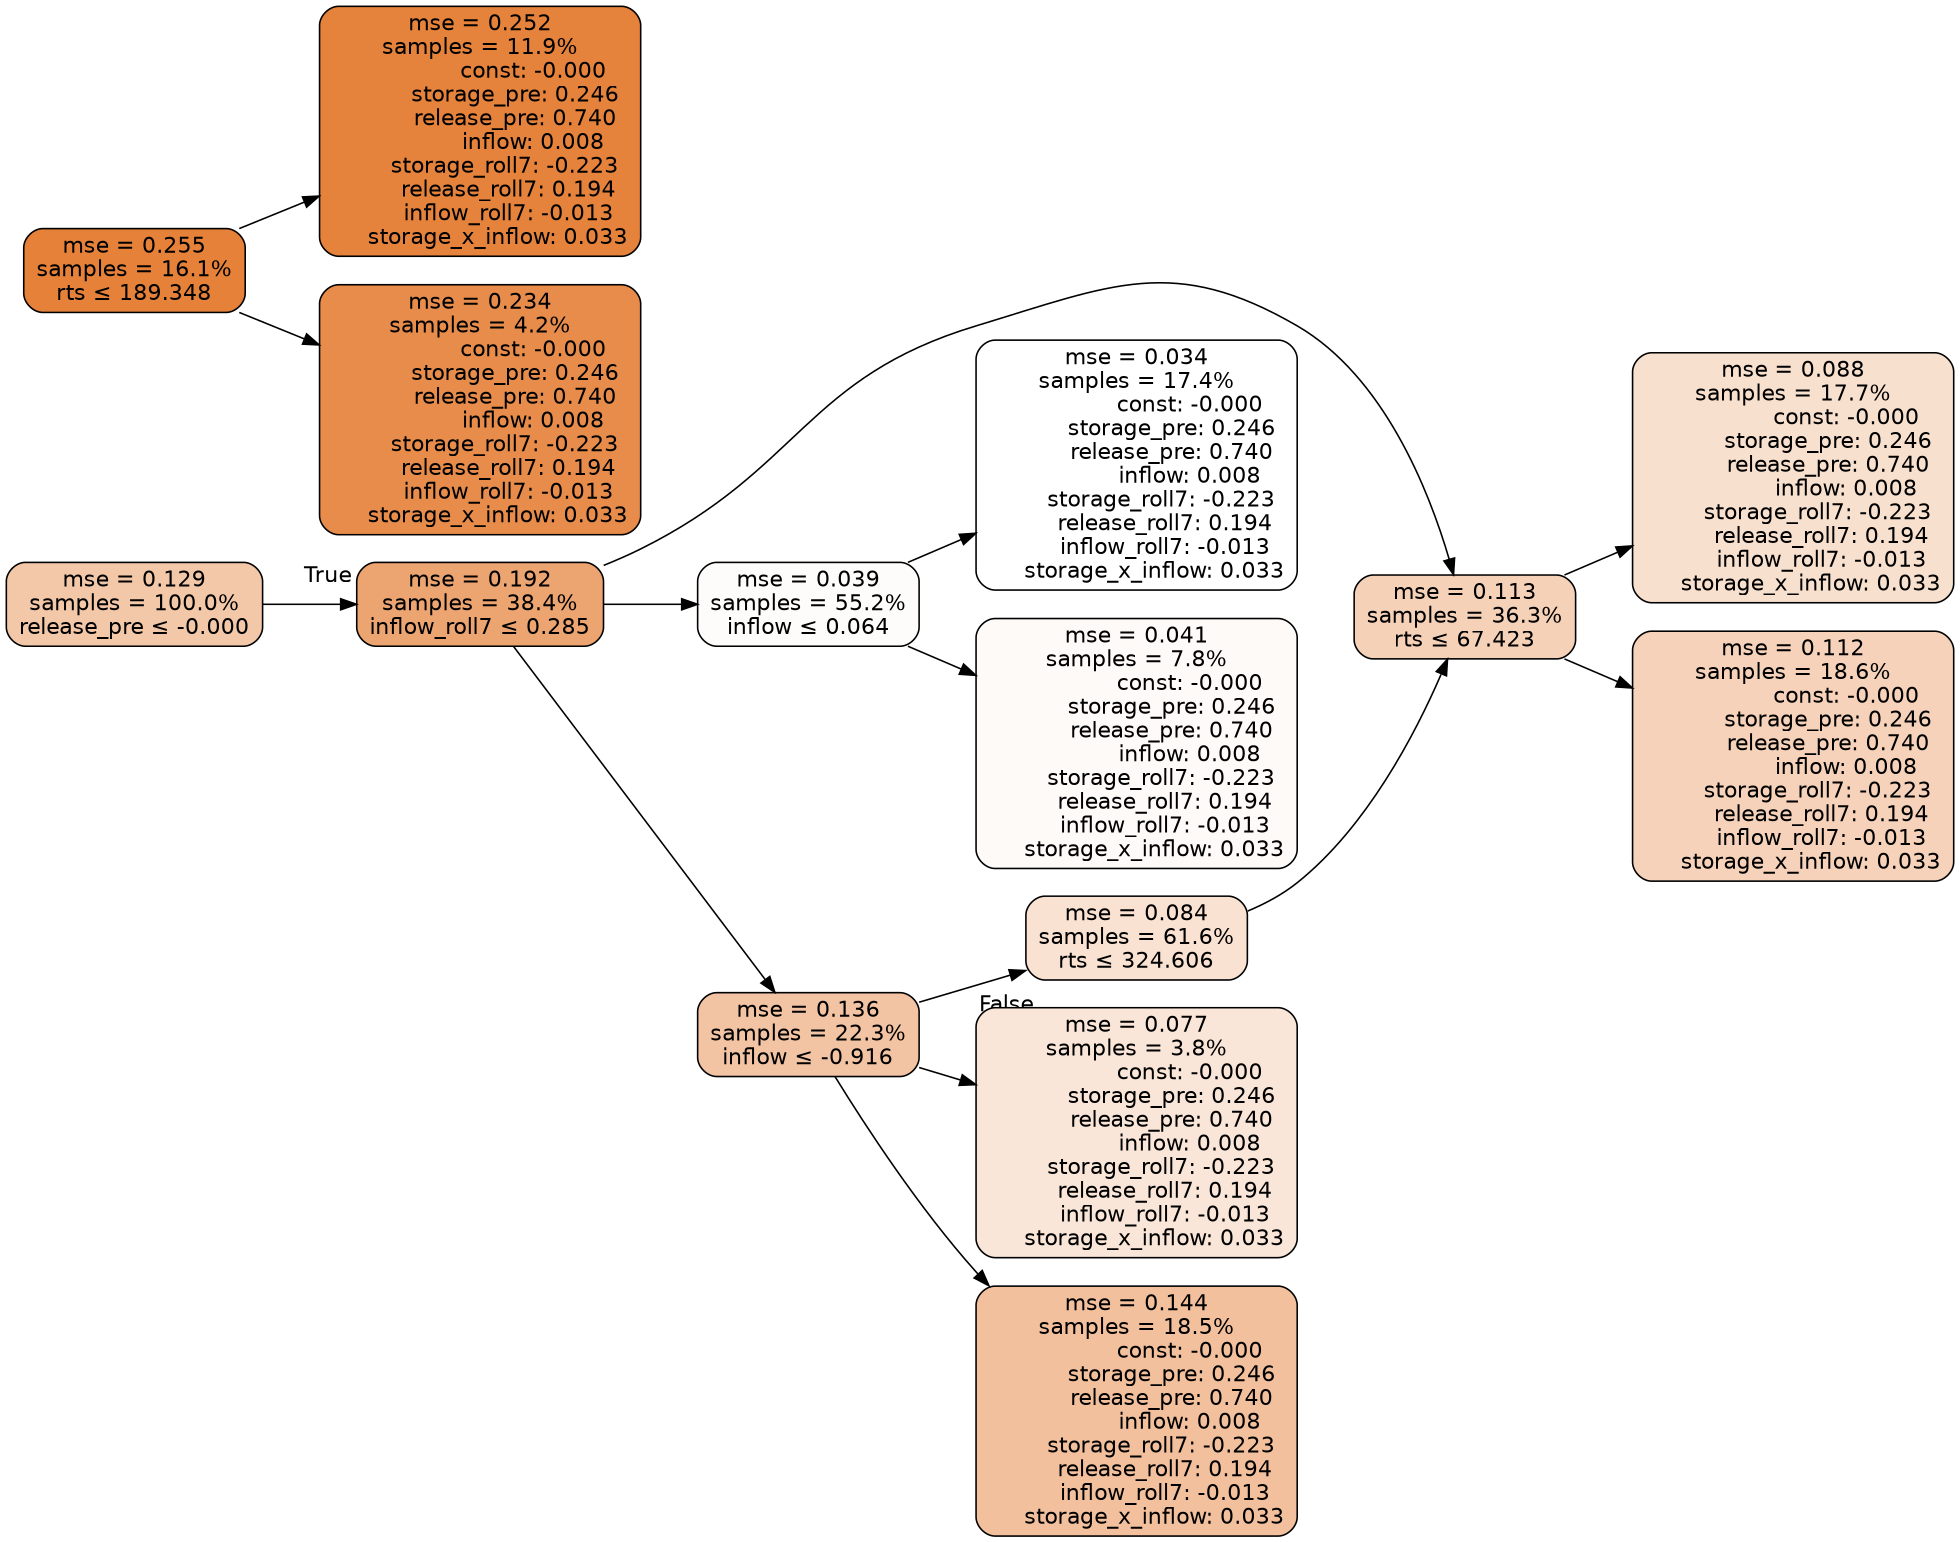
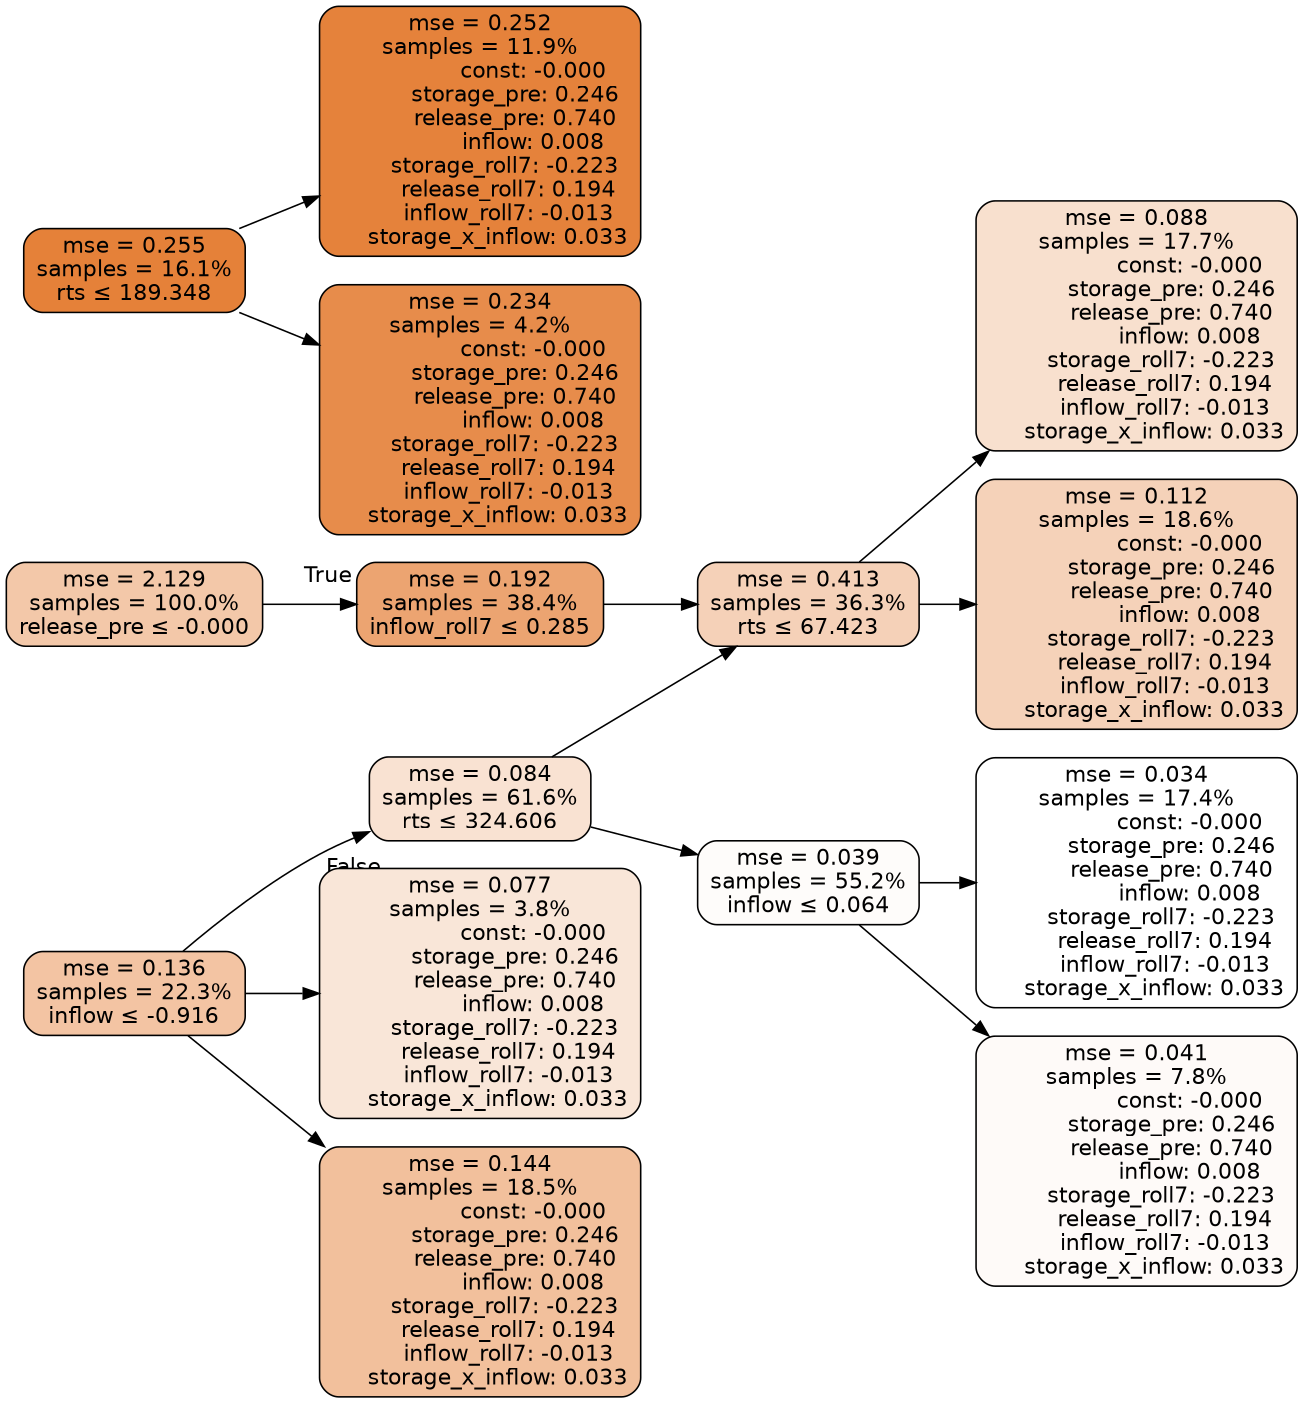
(134, 604) -> (134, 604)
(642, 604) -> (636, 839)
(1465, 617) -> (808, 604)
(639, 813) -> none
